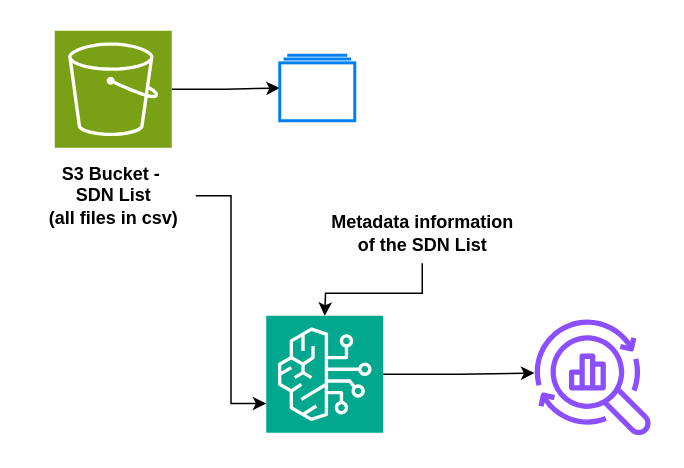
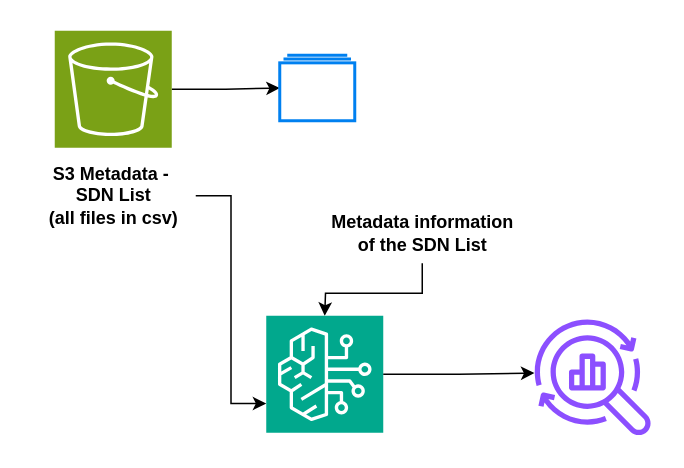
(114, 196) -> (114, 196)
